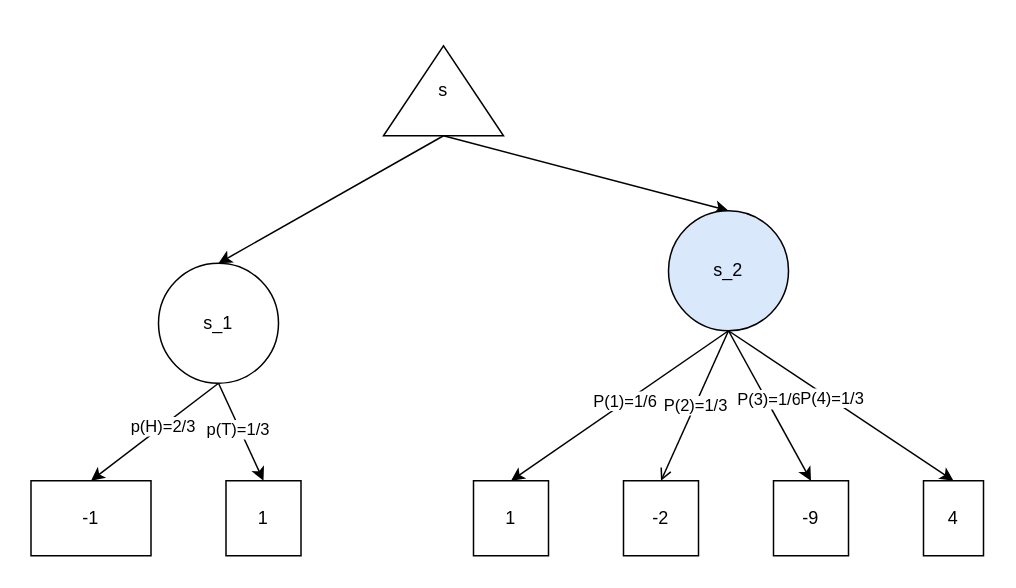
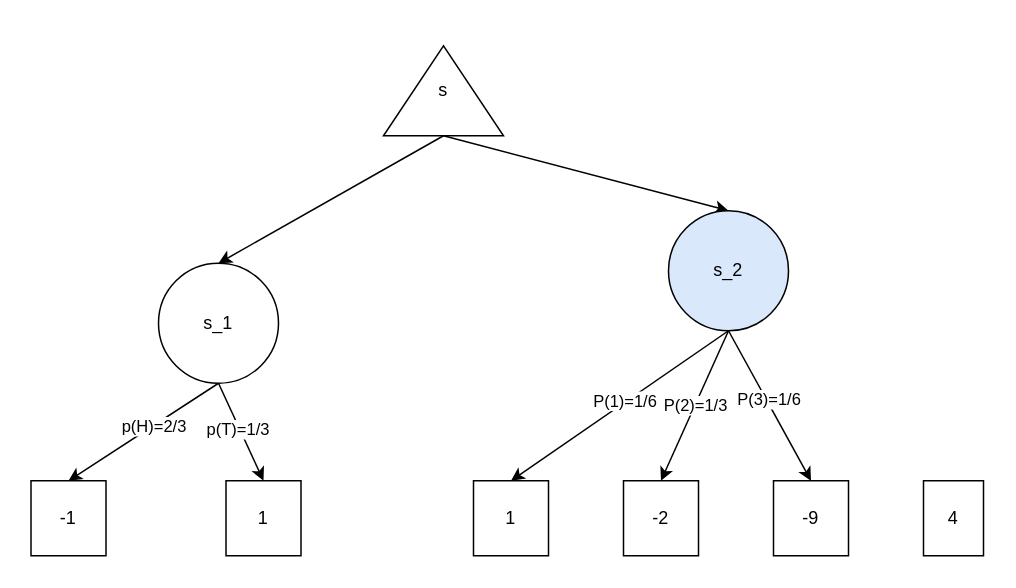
(840, 405) -> none
(665, 472) -> (665, 470)
(91, 518) -> (68, 518)
